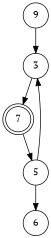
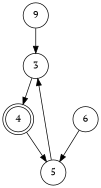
(18, 119) -> (18, 119)
(36, 194) -> (71, 143)
